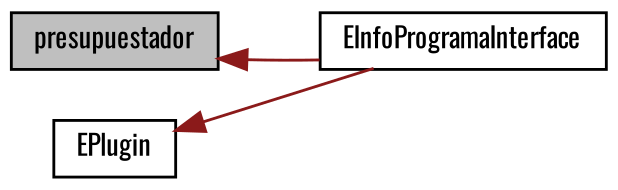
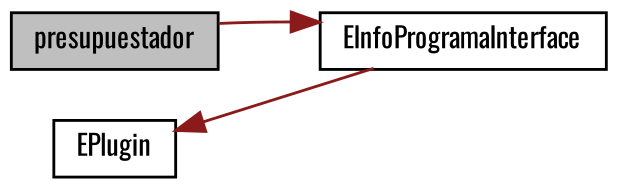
(284, 60) -> (255, 22)
